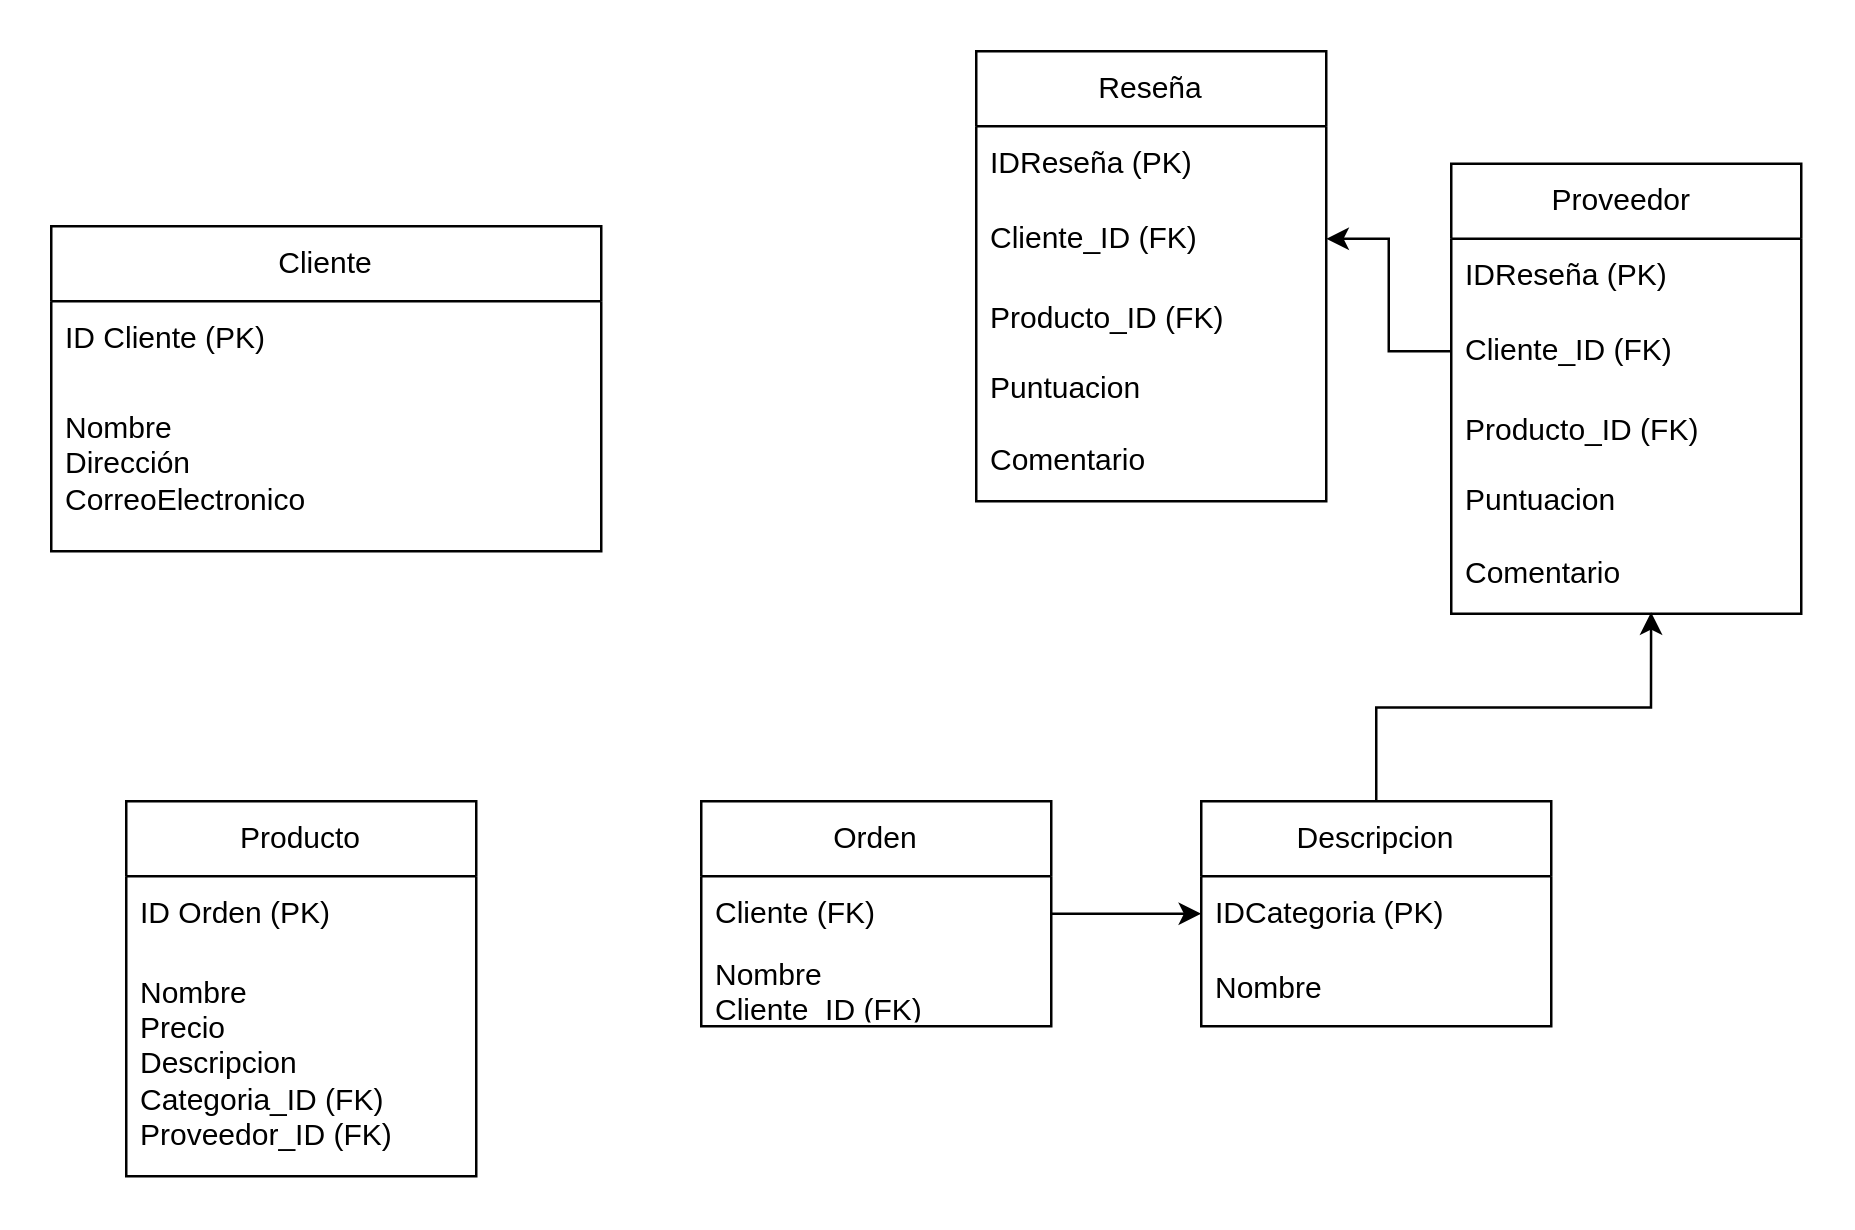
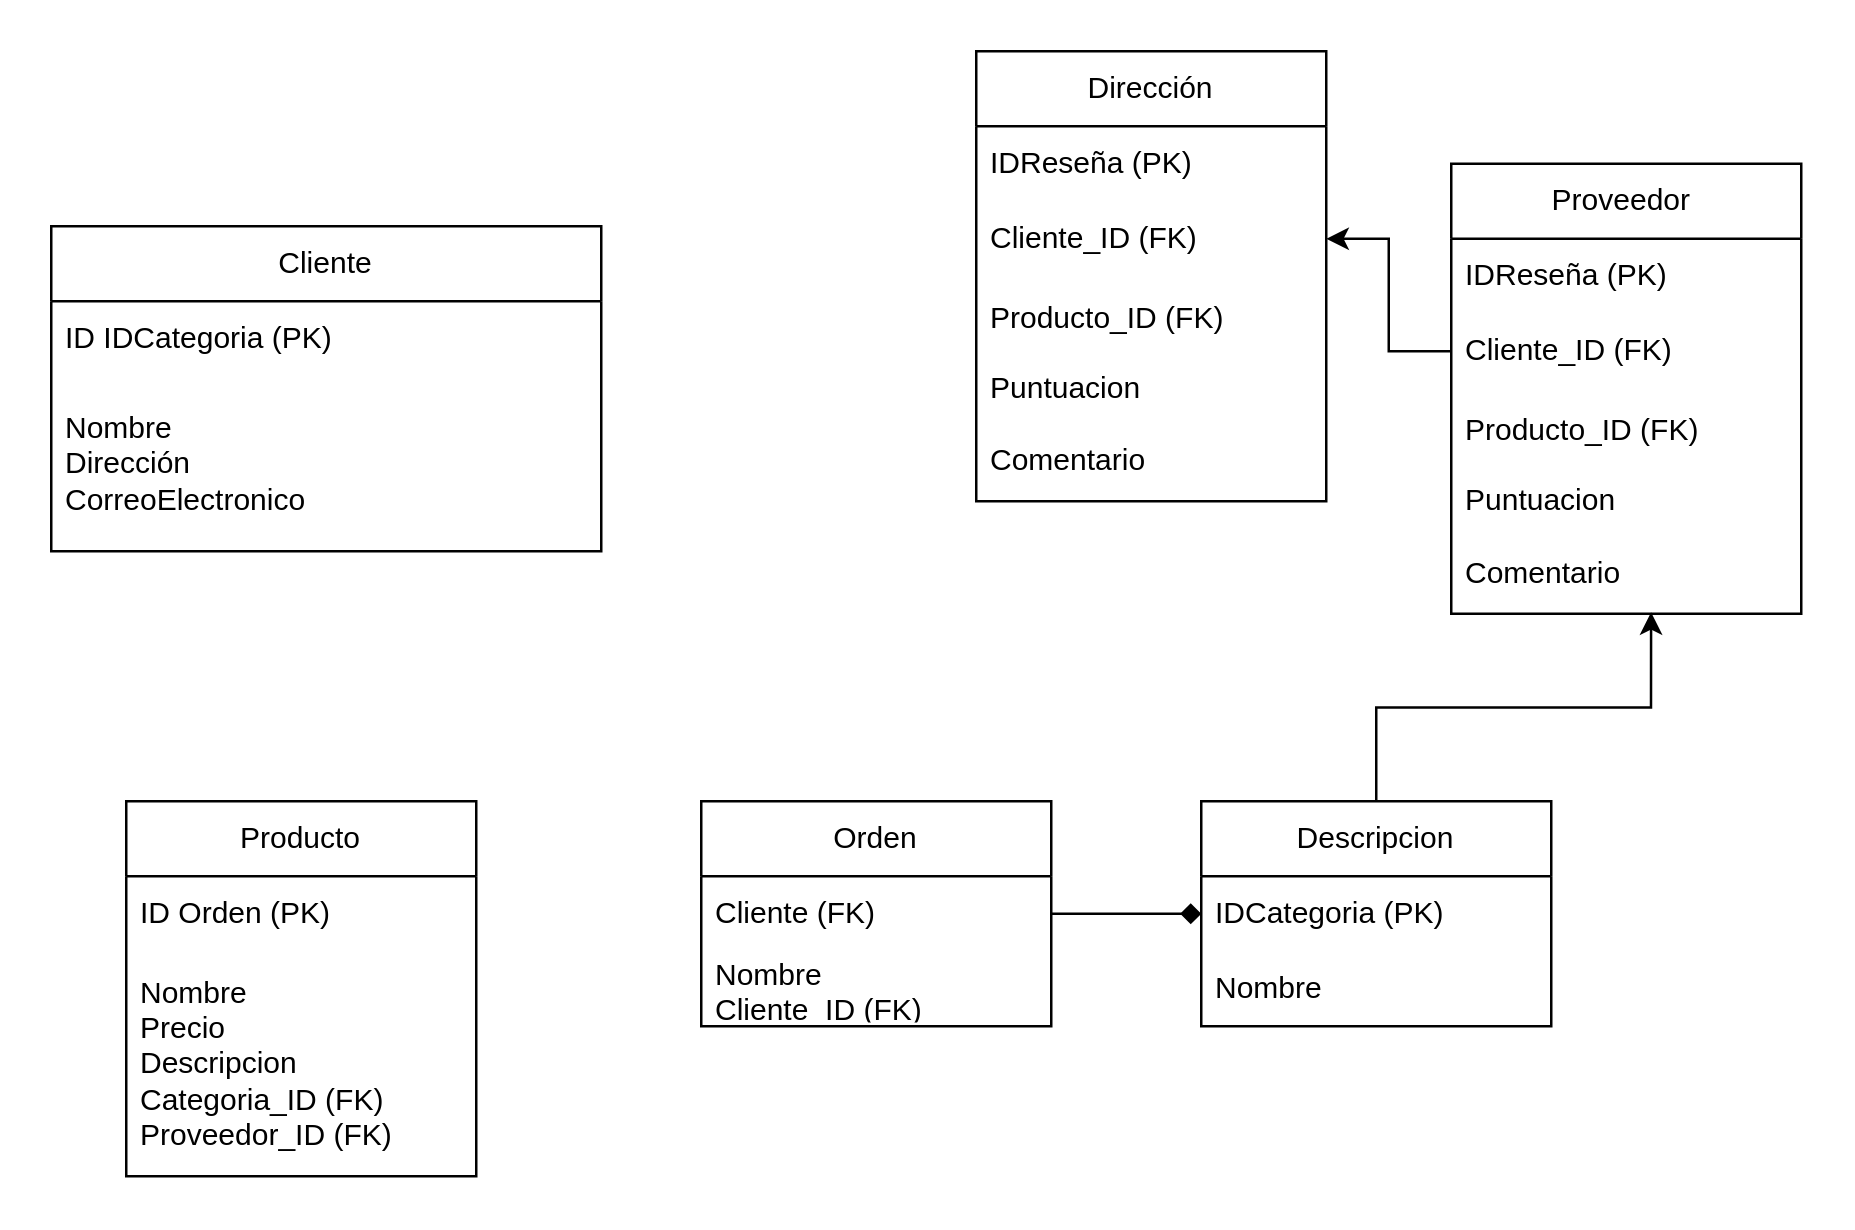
(1151, 89) -> (1151, 89)
(177, 339) -> (214, 339)
(1182, 914) -> (1181, 914)
